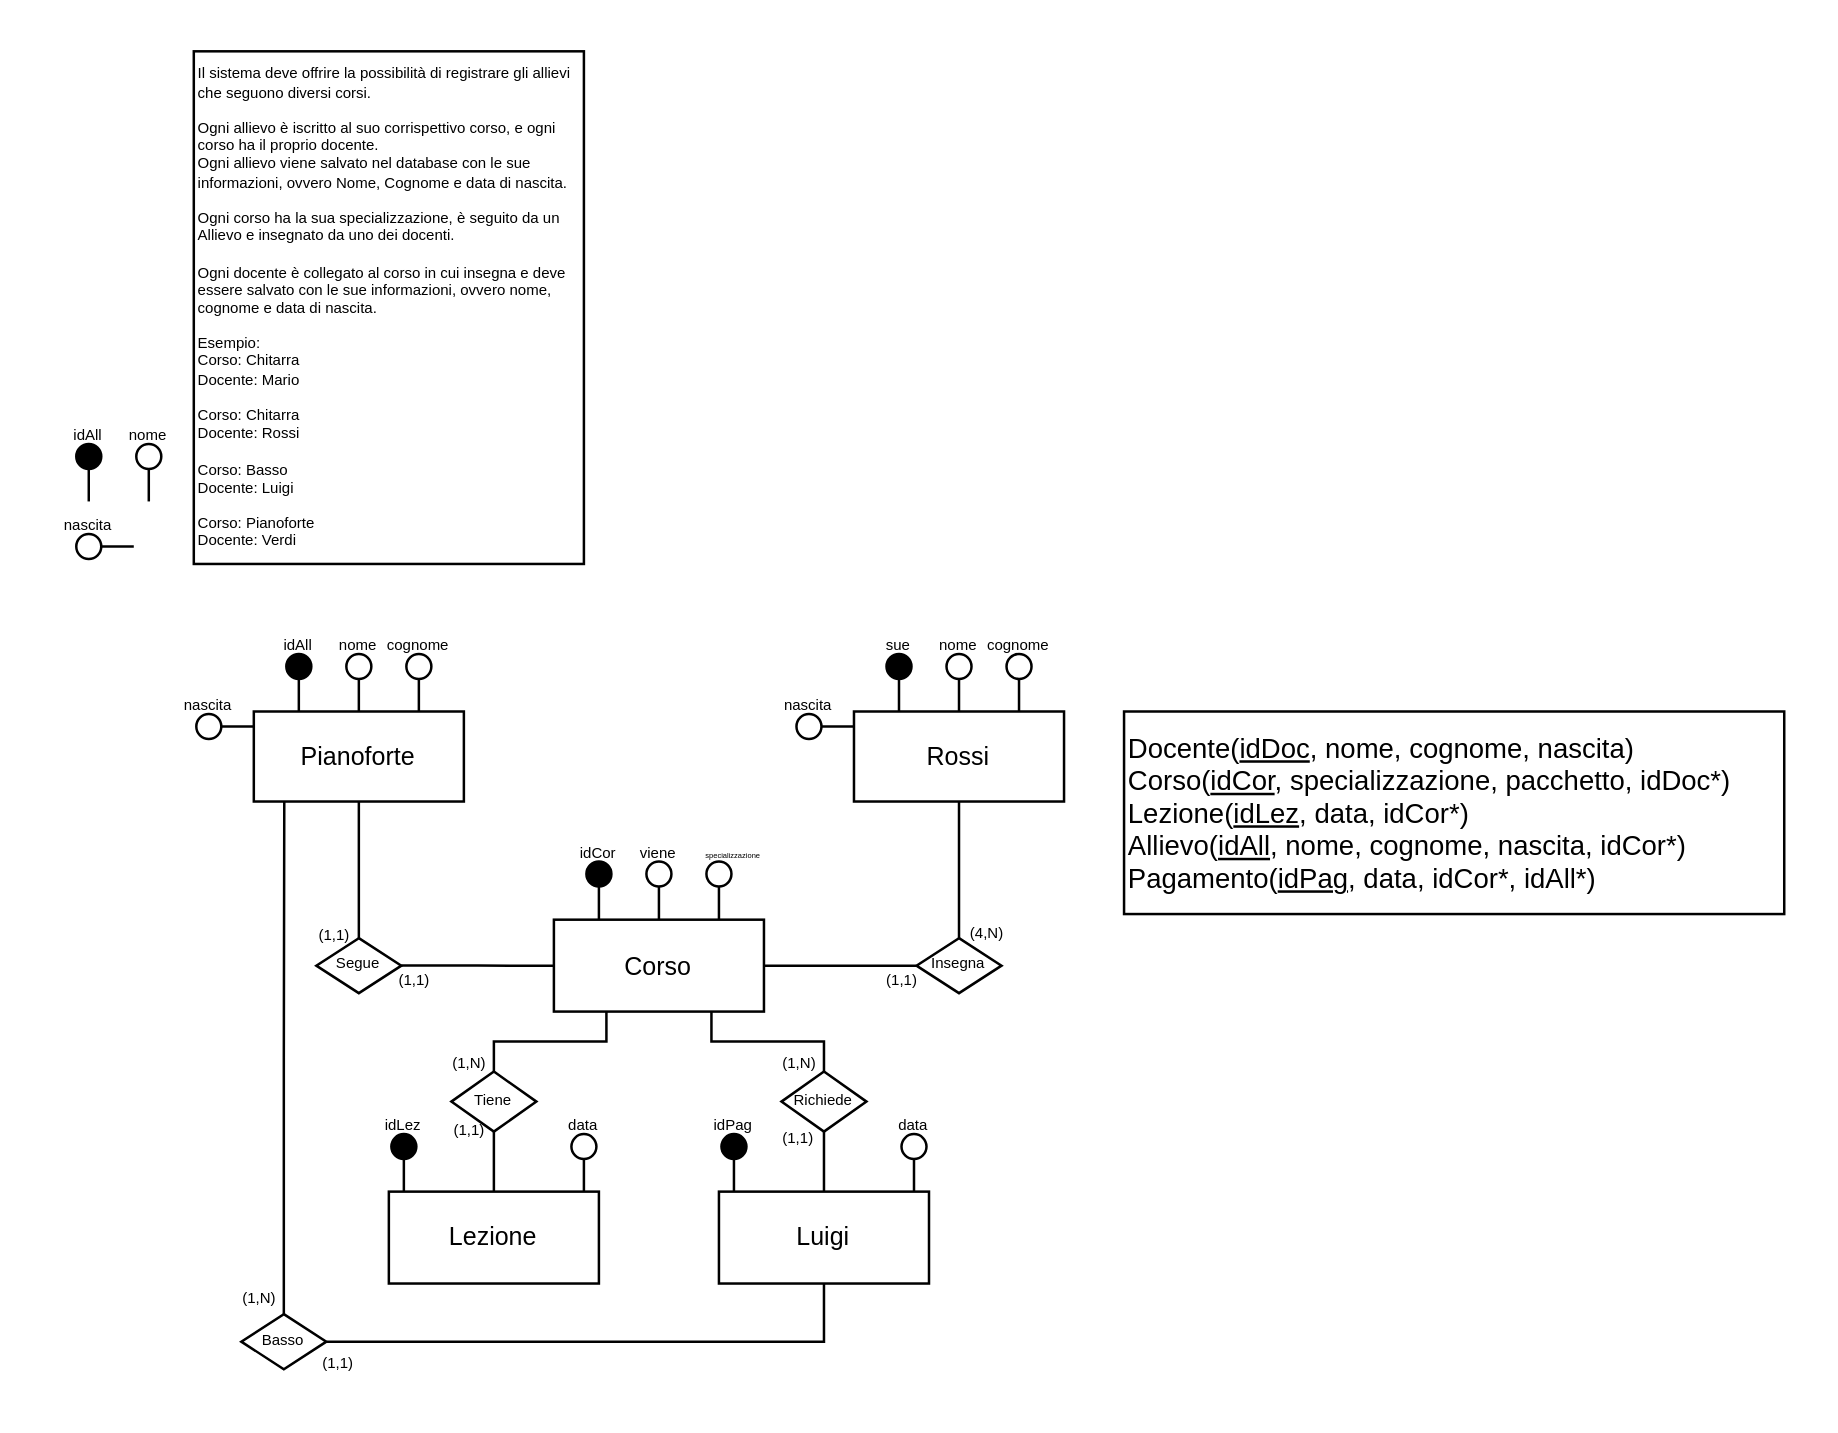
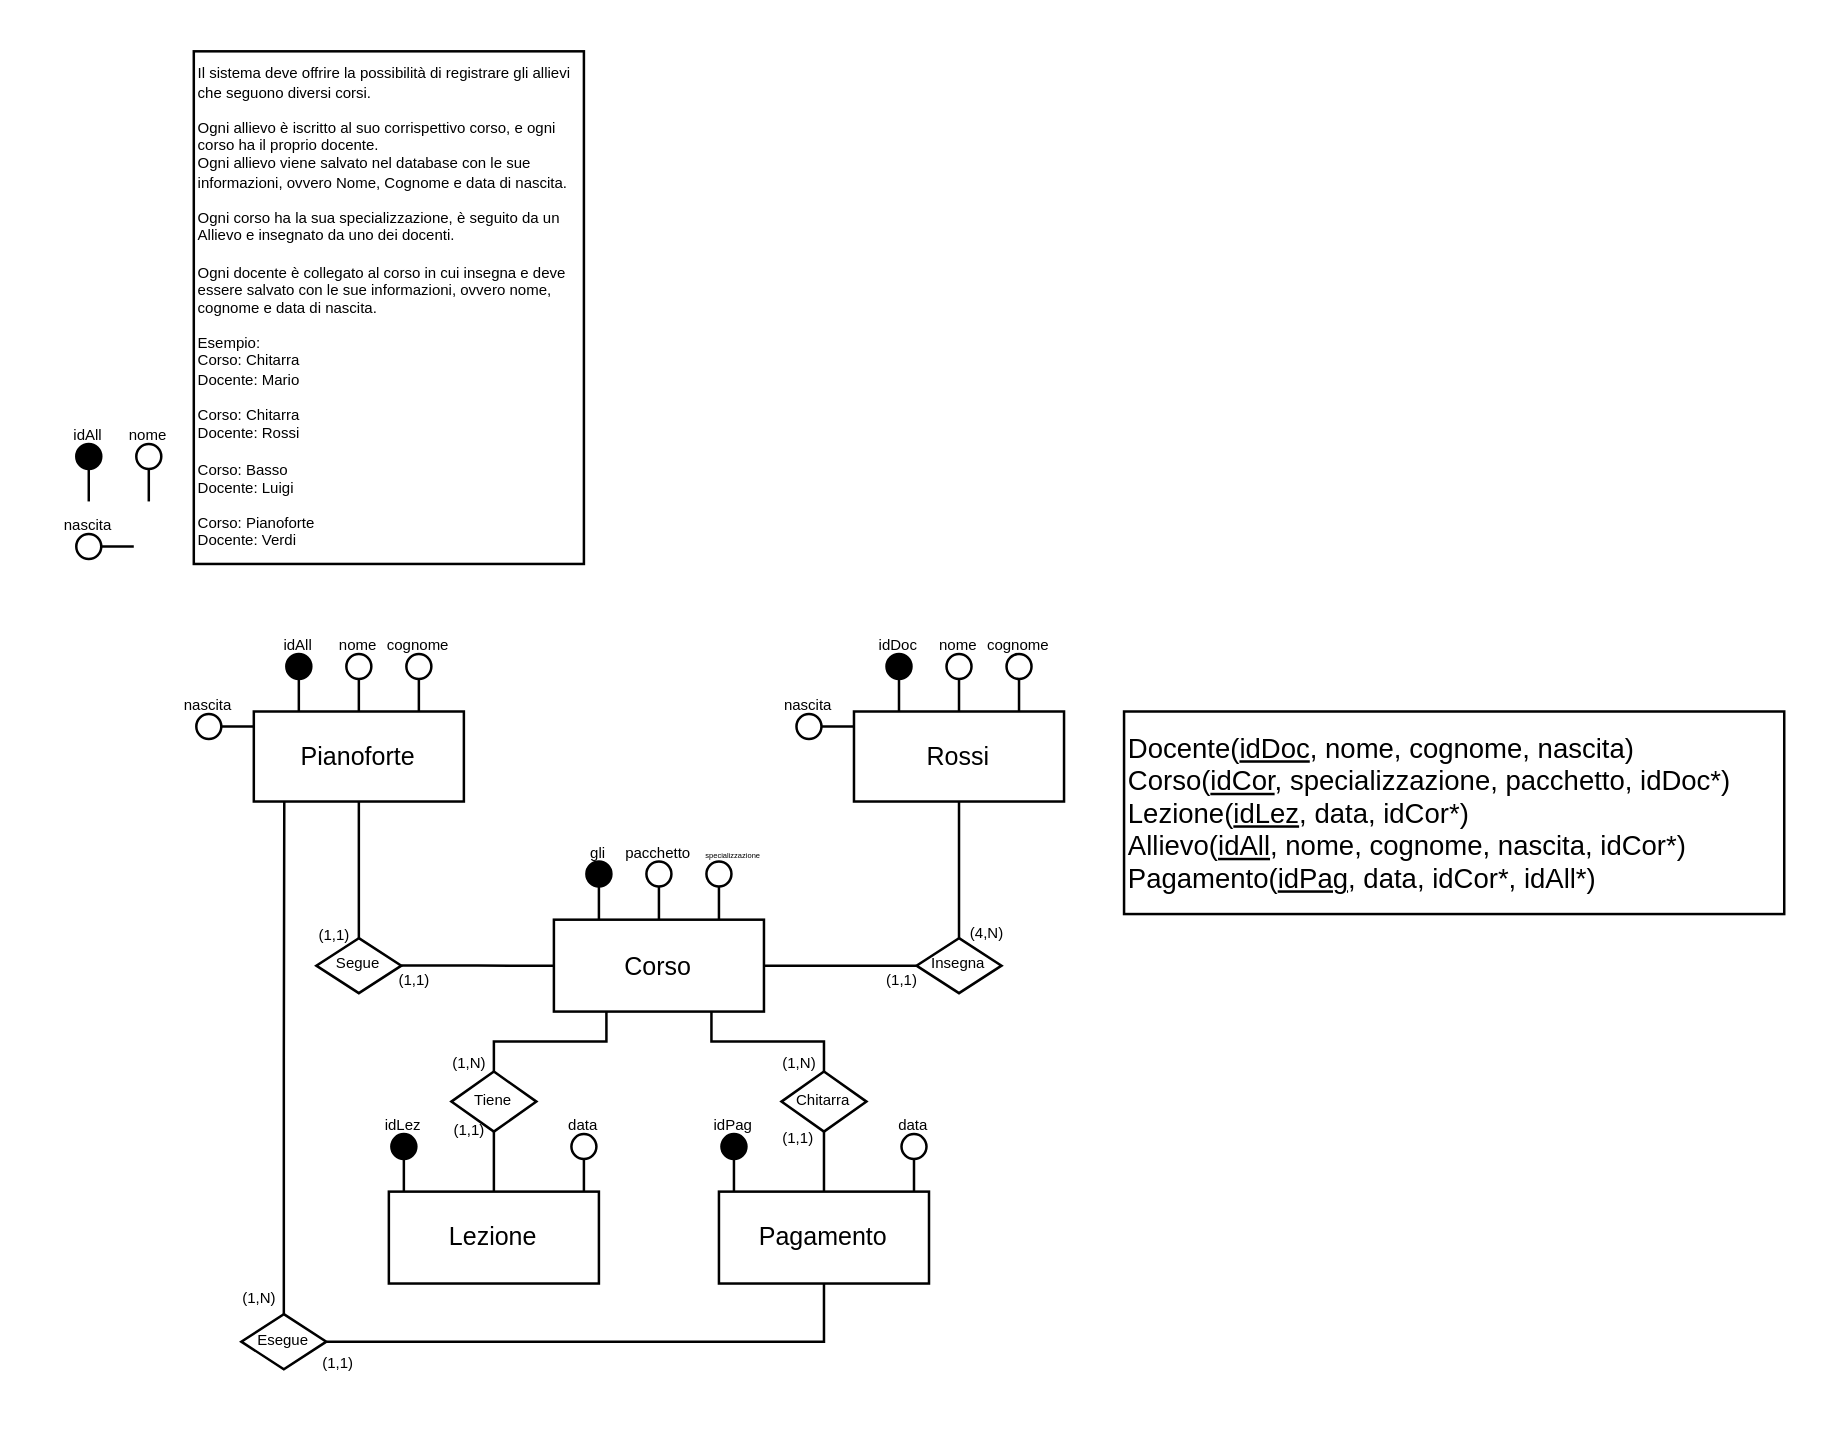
(899, 641) -> (899, 641)
(599, 849) -> (599, 849)
(659, 849) -> (659, 849)
(824, 1101) -> (824, 1101)
(824, 1236) -> (824, 1236)
(284, 1341) -> (284, 1341)
